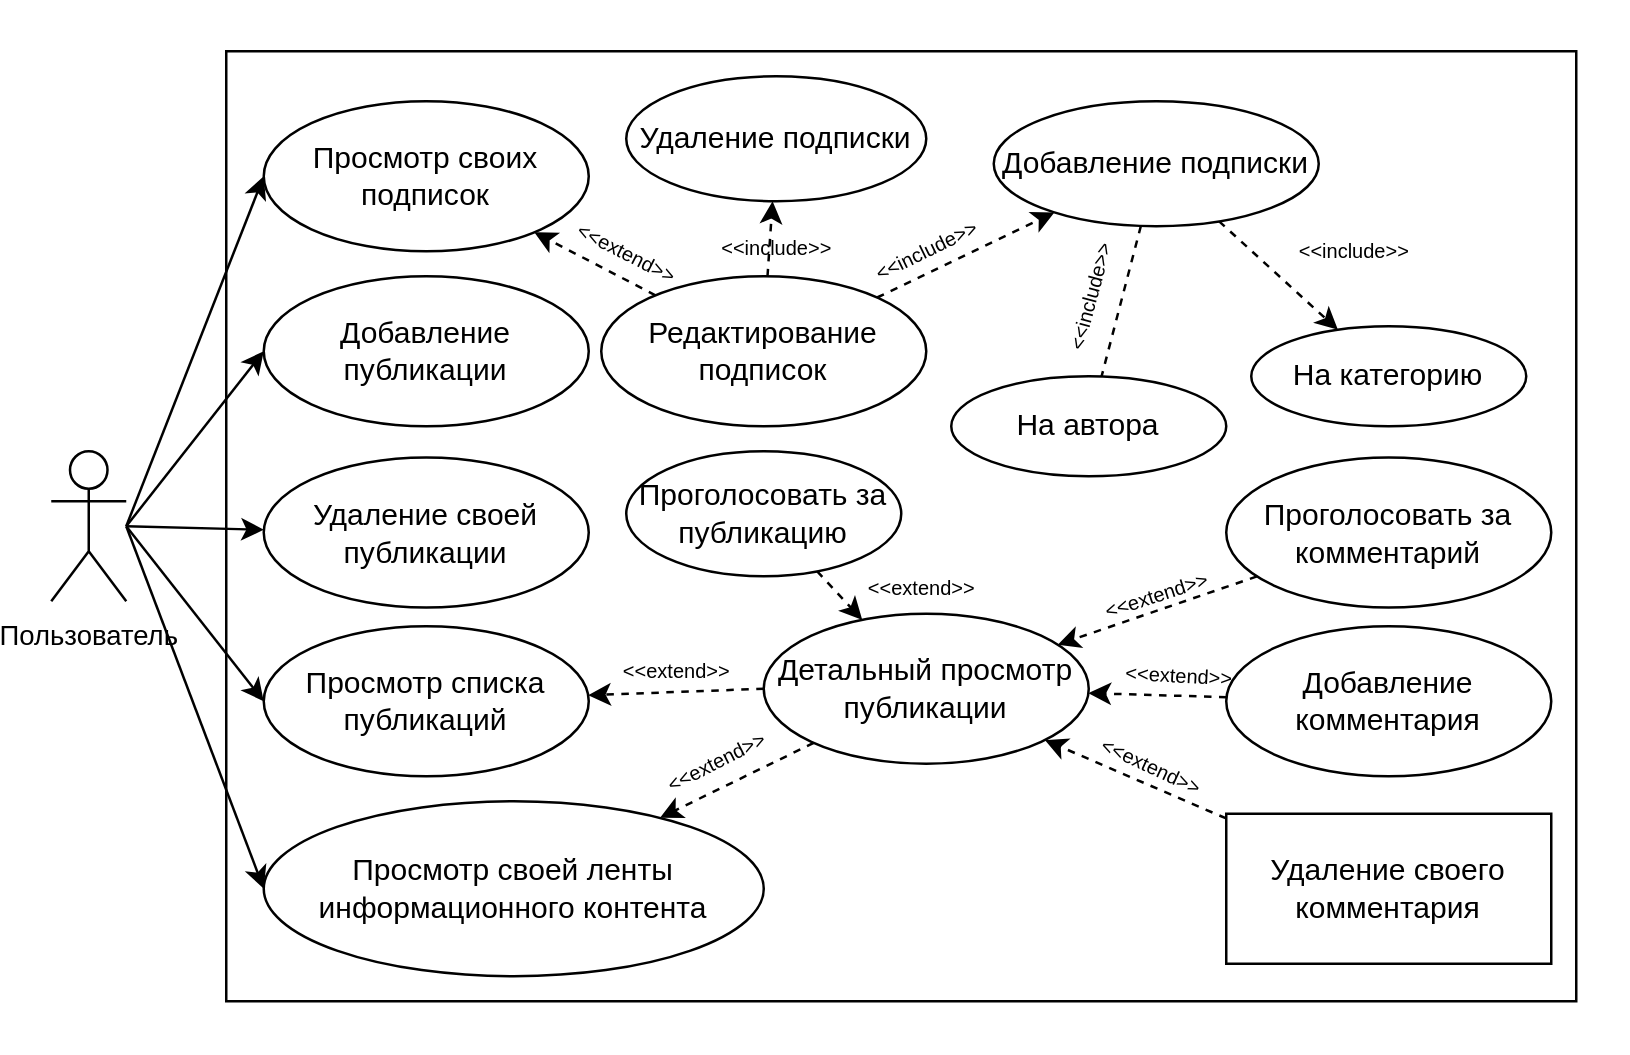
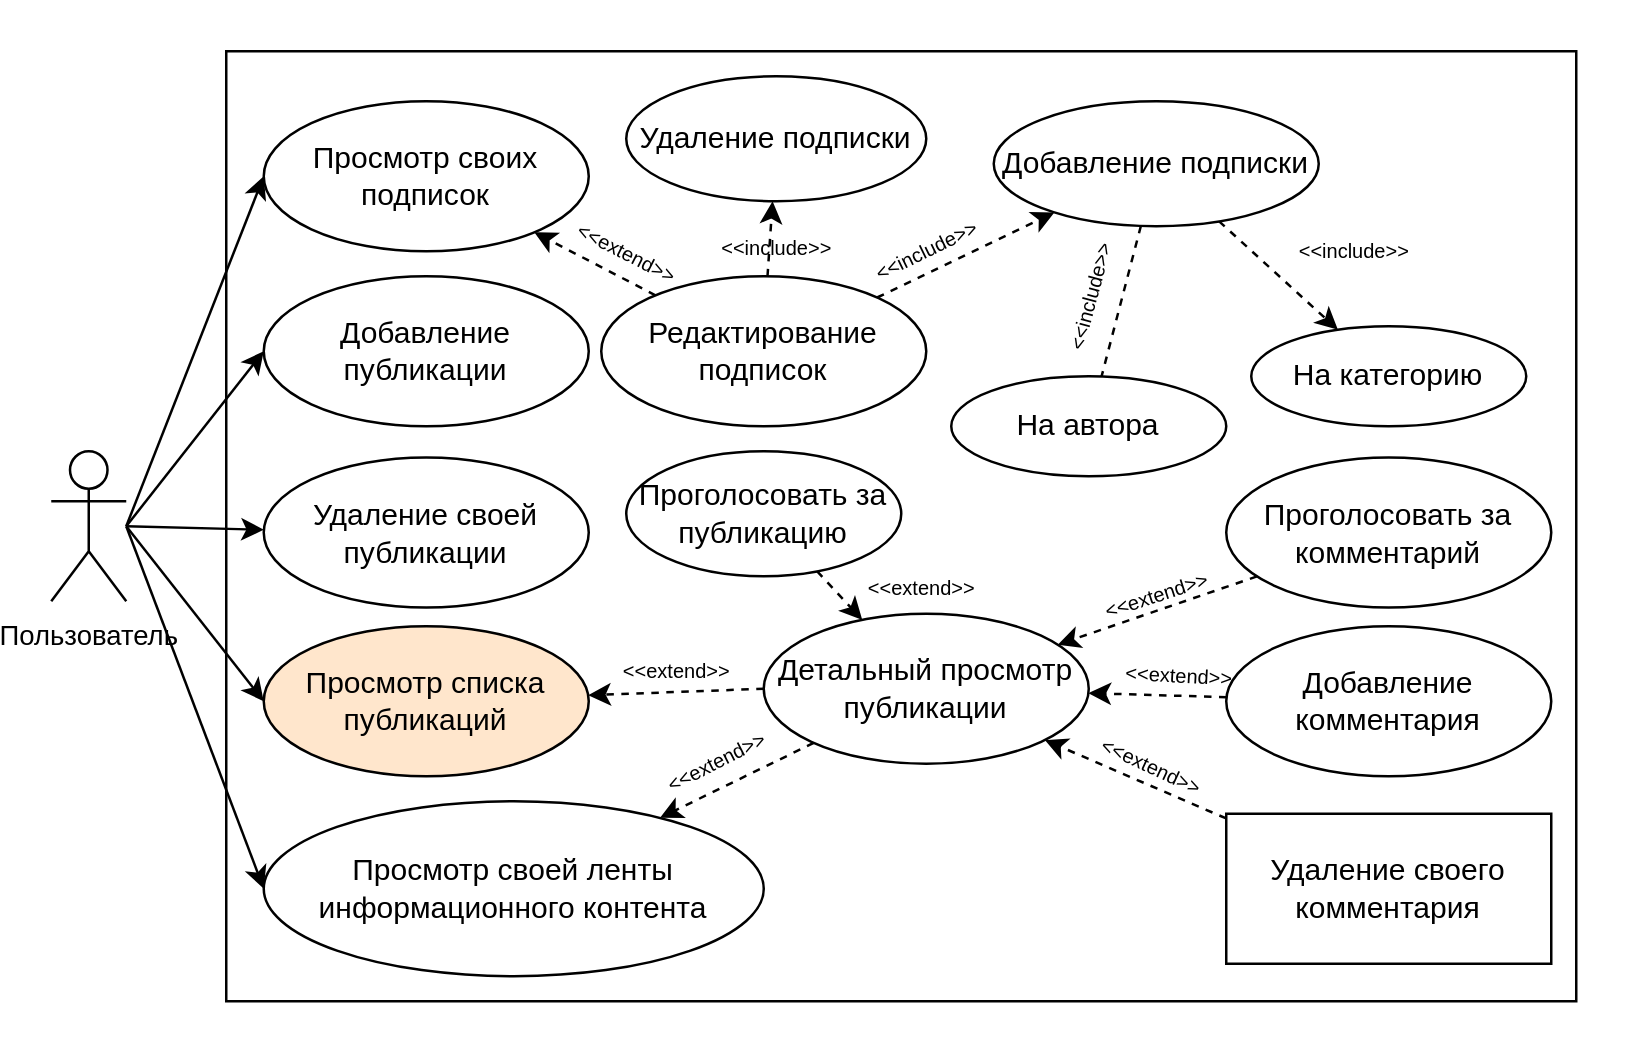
(426, 701) -> (426, 701)
